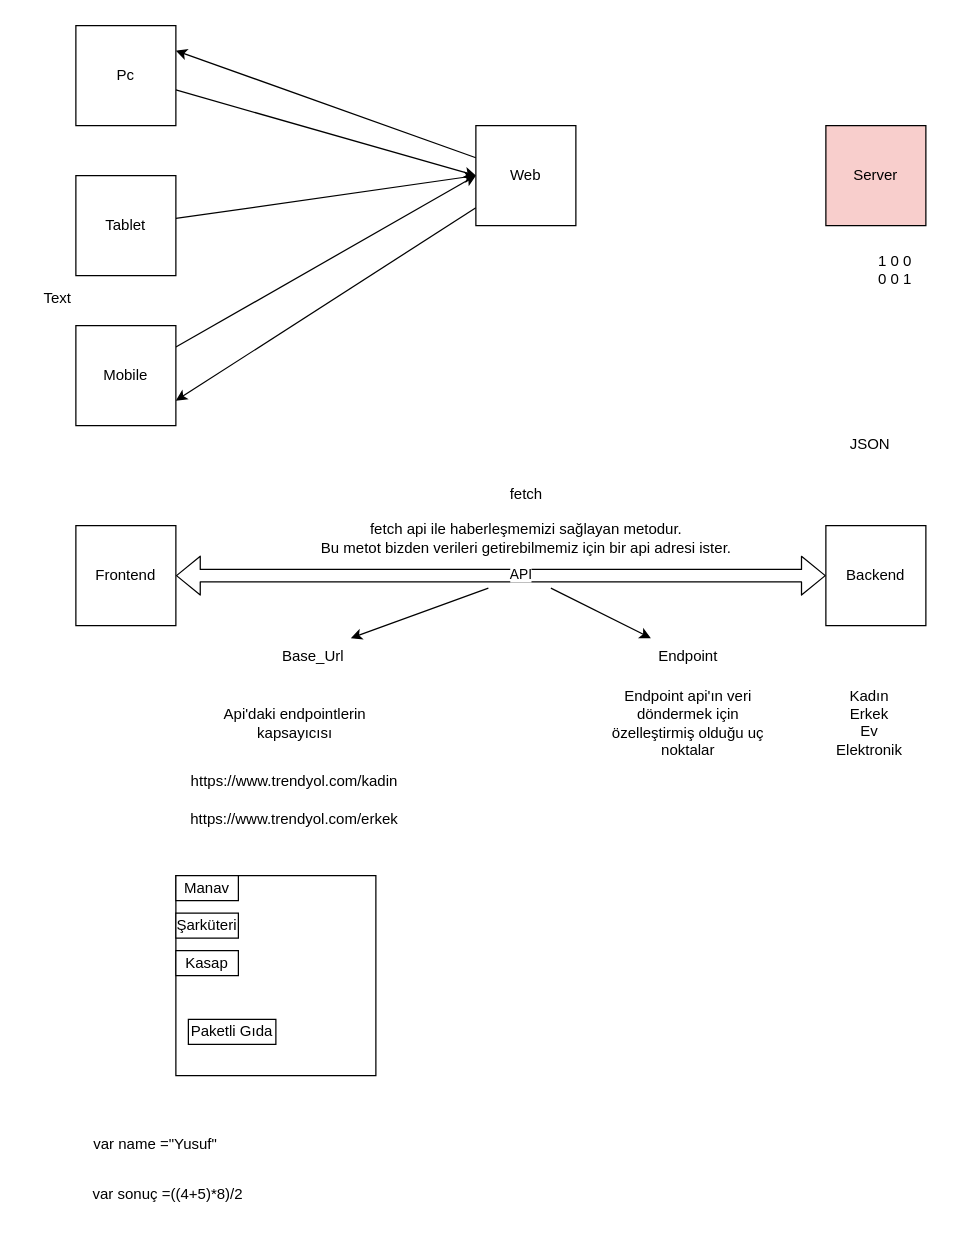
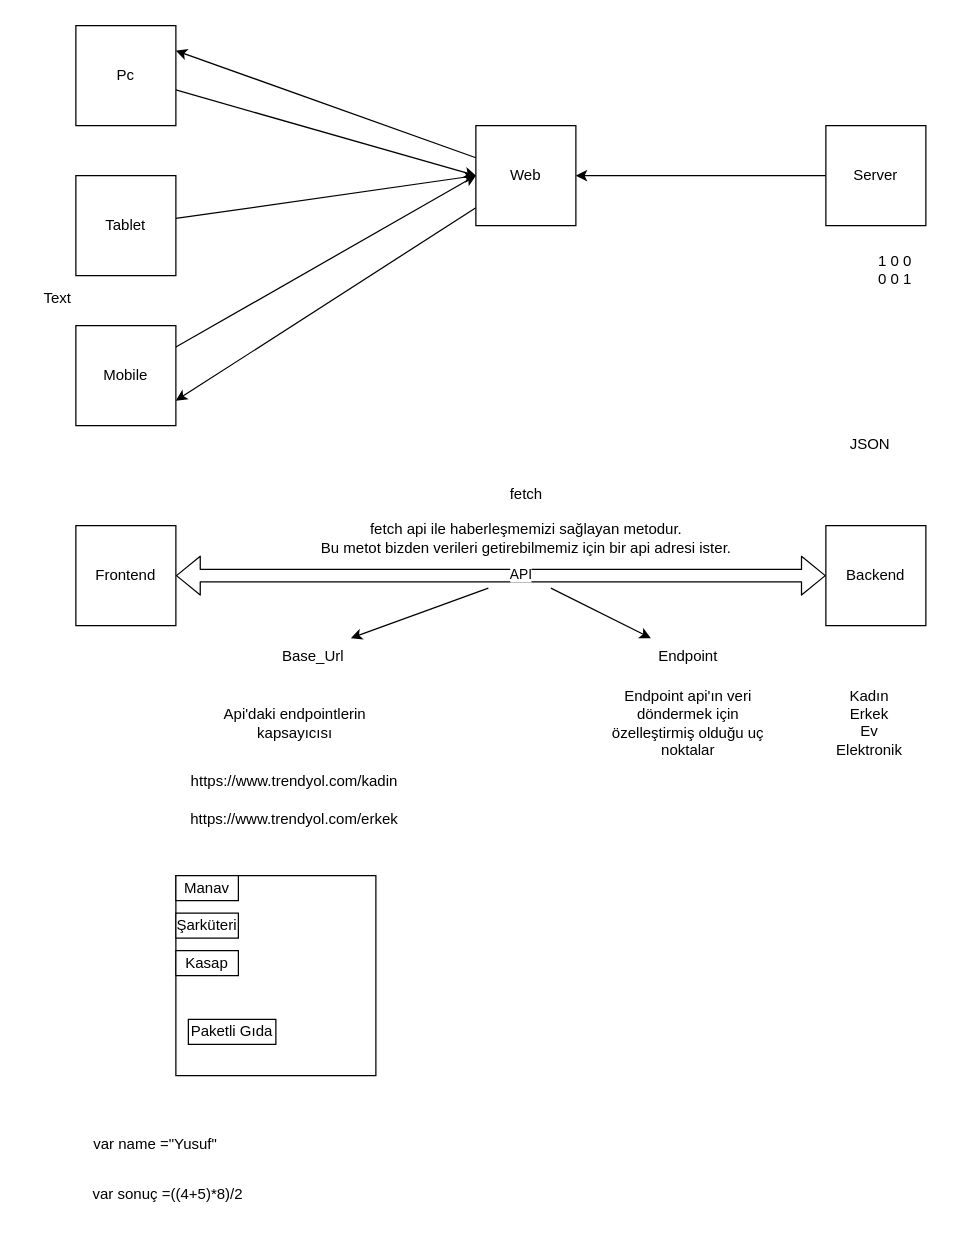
none -> (705, 176)
(876, 176) -> (876, 176)
